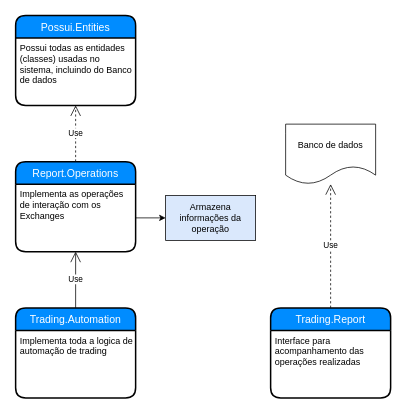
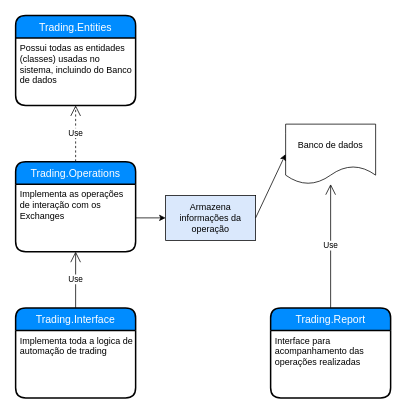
(75, 27) -> (75, 27)
(75, 174) -> (75, 174)
none -> (269, 189)
(330, 278) -> (330, 278)
(75, 320) -> (75, 320)
